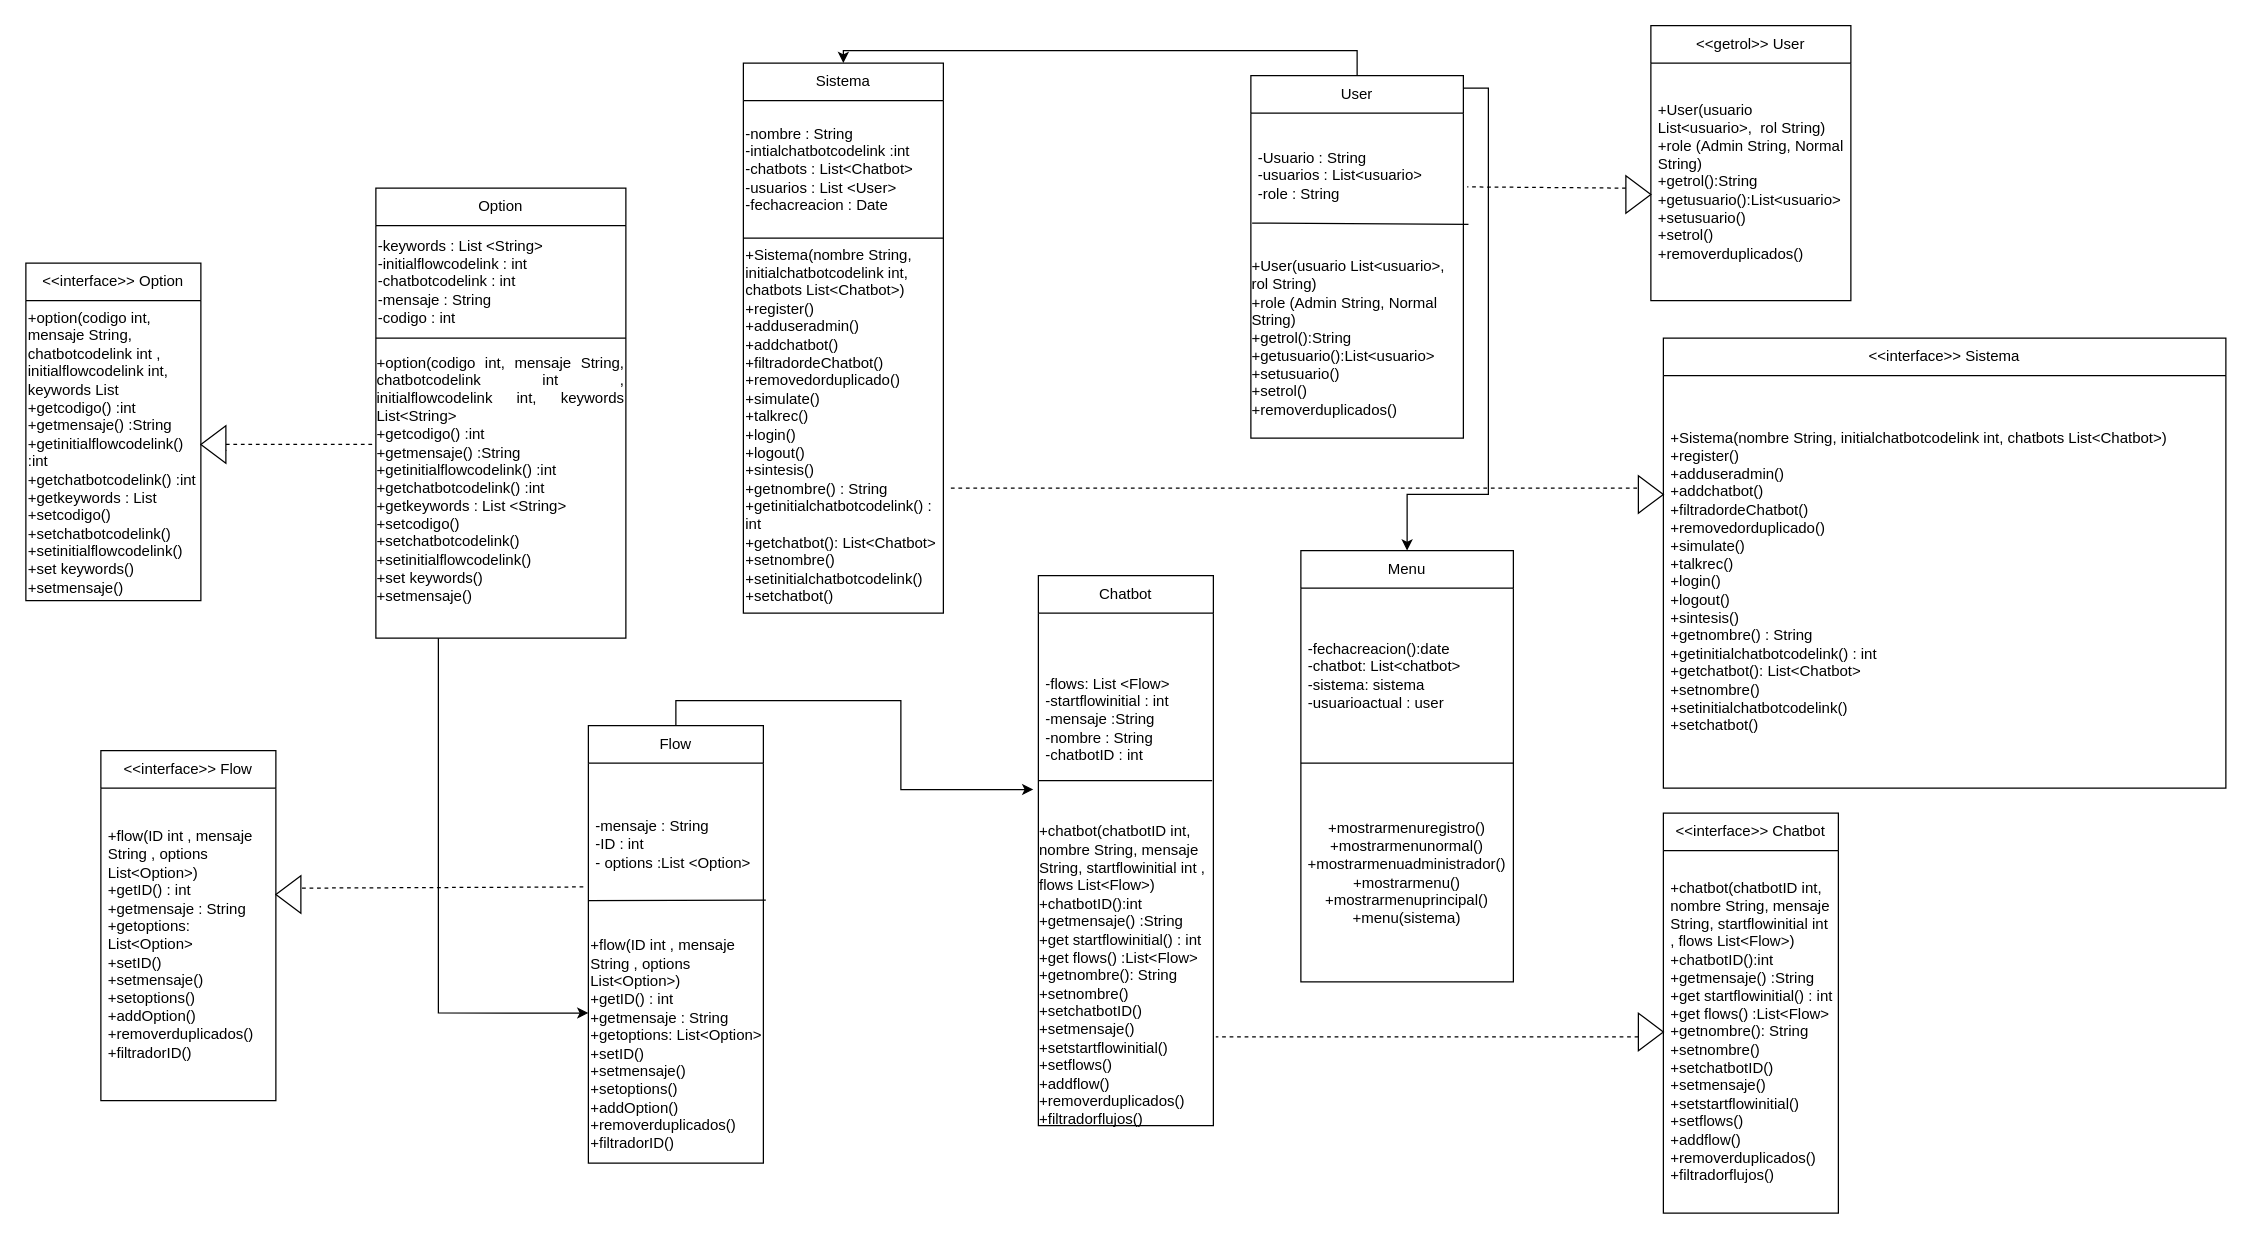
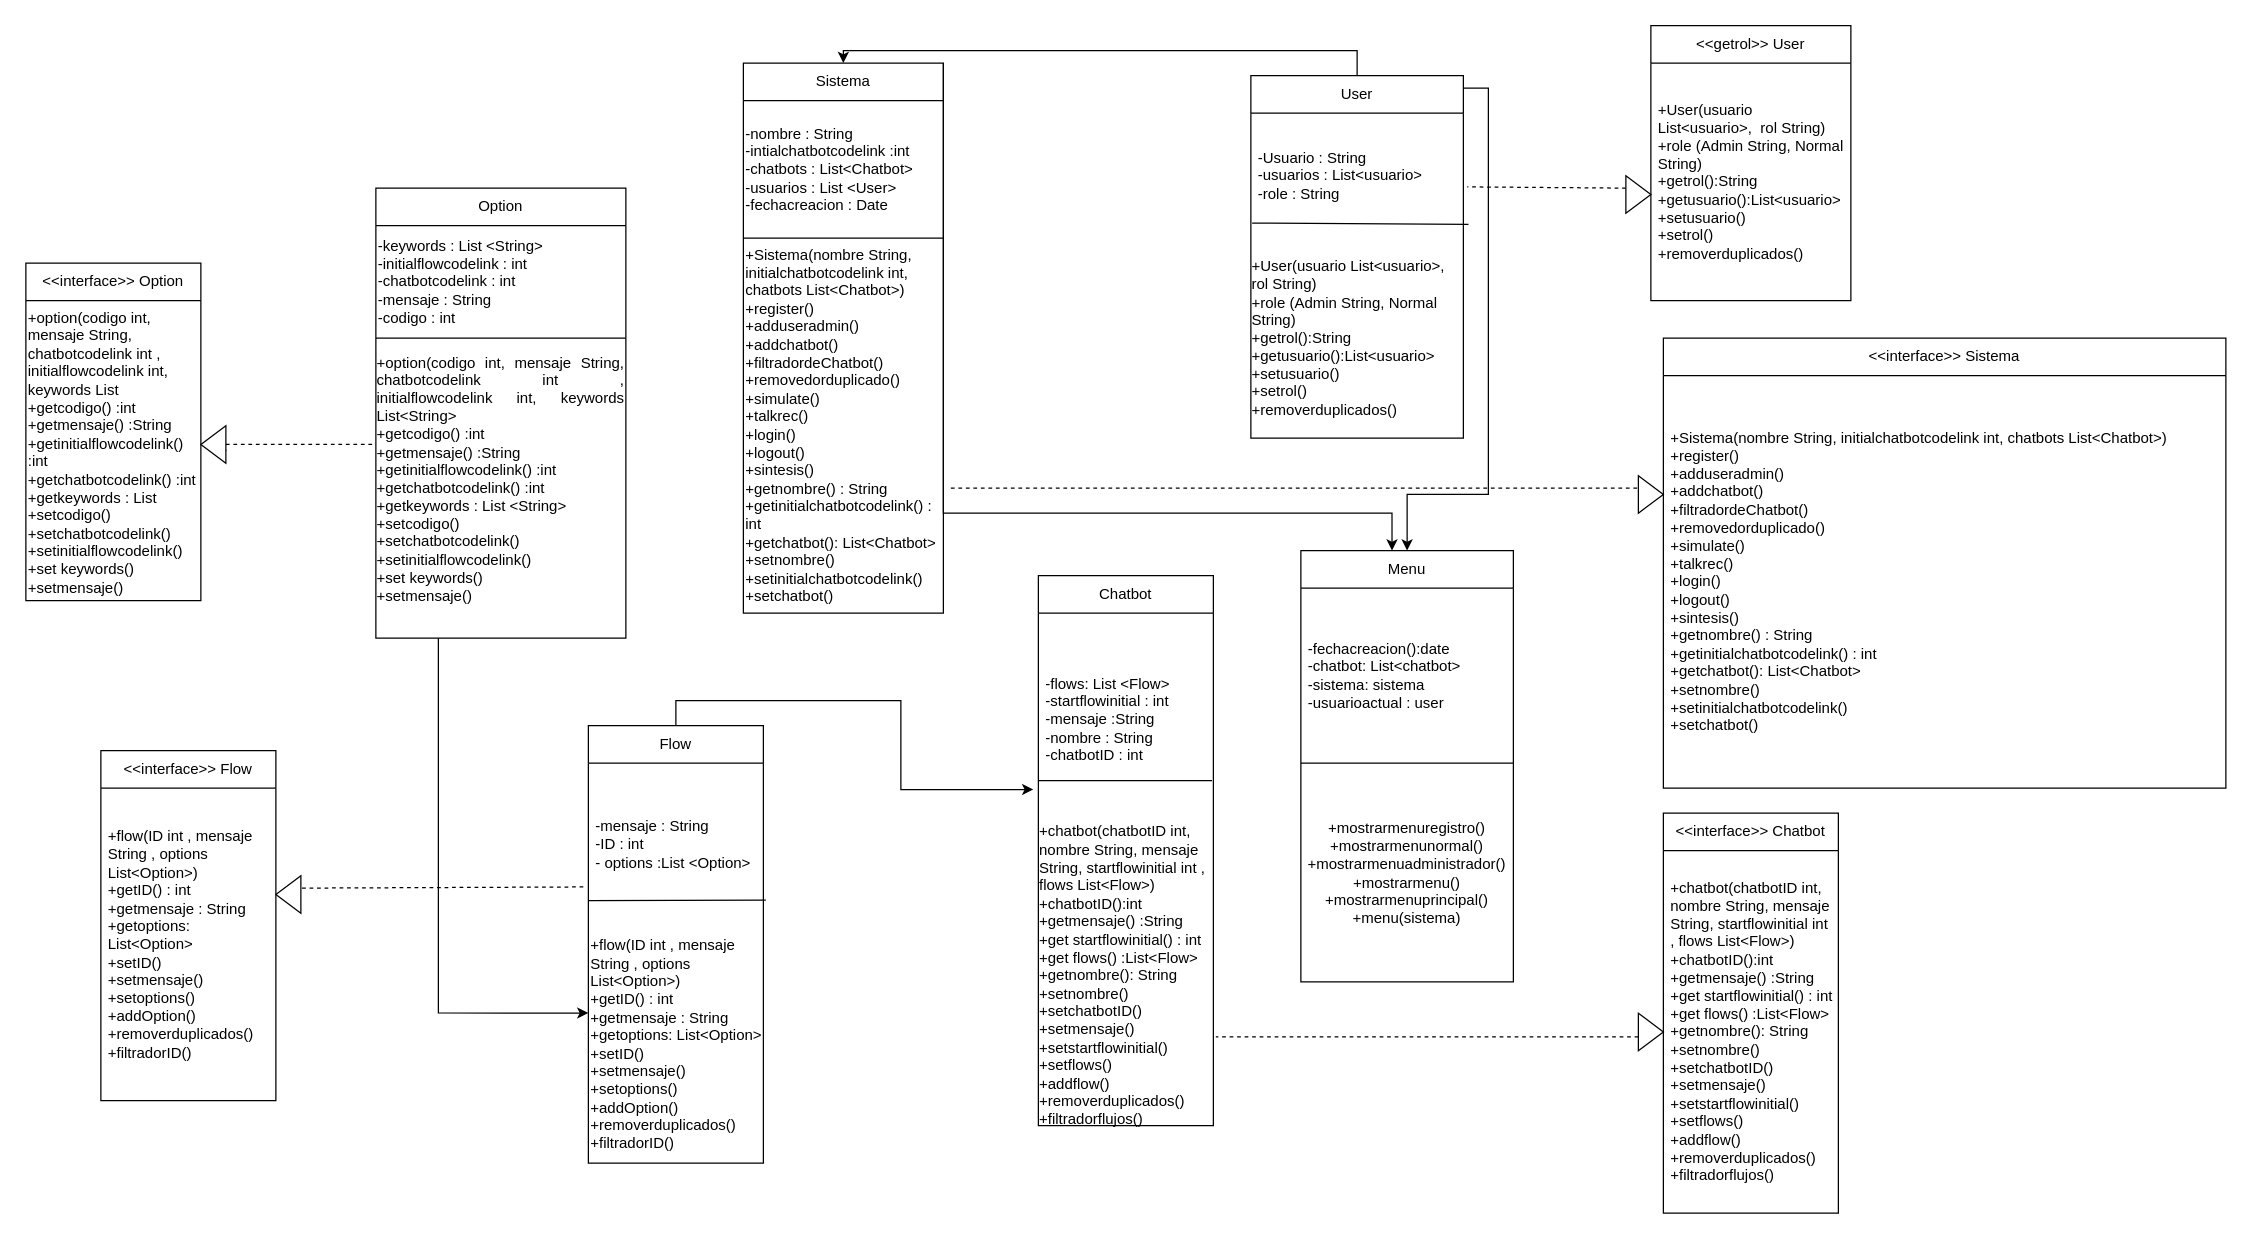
none -> (1182, 513)
